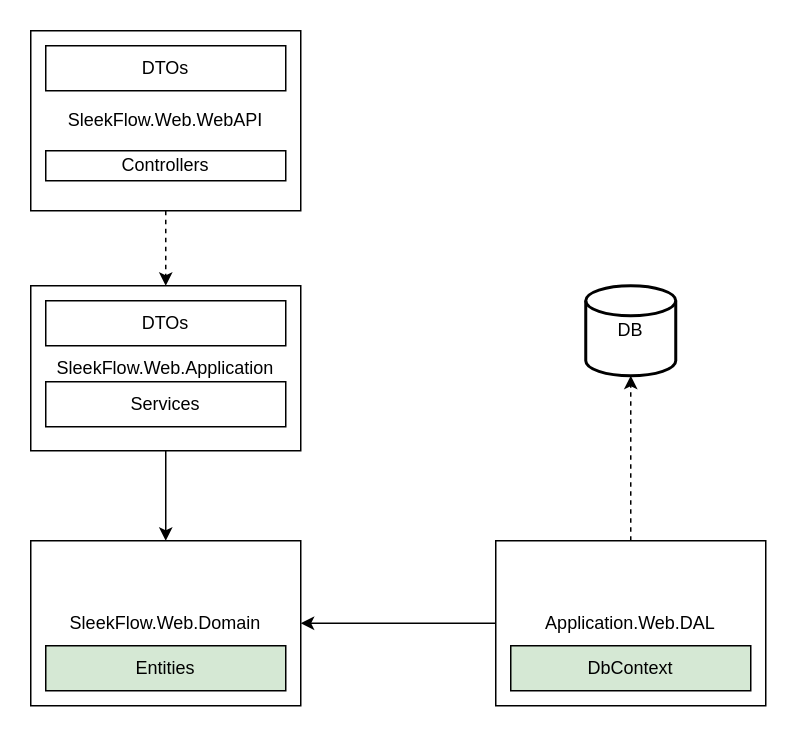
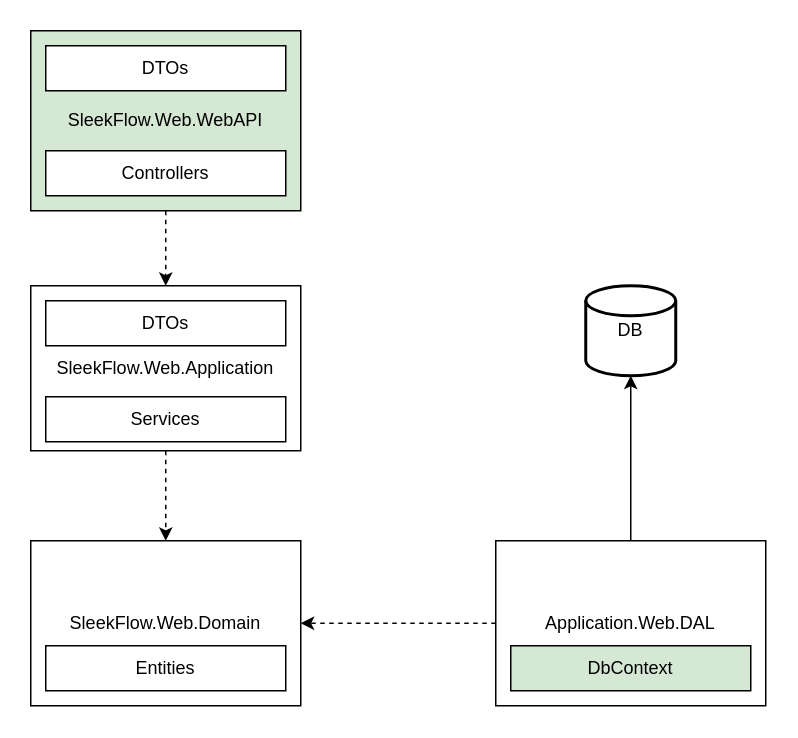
(166, 121) -> (166, 121)
(166, 166) -> (166, 173)
(166, 404) -> (166, 419)
(631, 462) -> (631, 462)
(166, 492) -> (166, 492)
(404, 623) -> (404, 623)
(166, 668) -> (166, 668)
